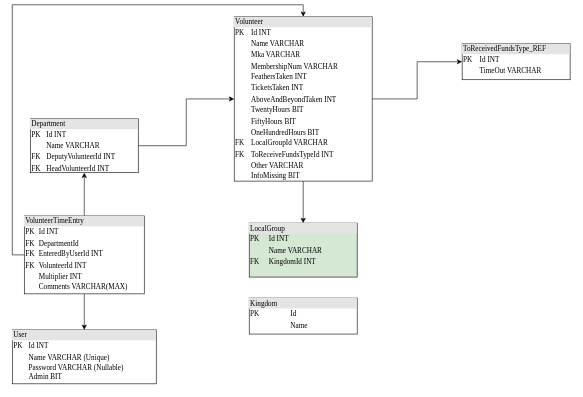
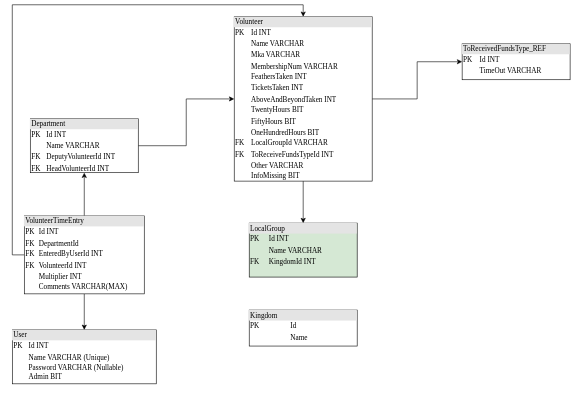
(303, 316) -> (303, 328)
